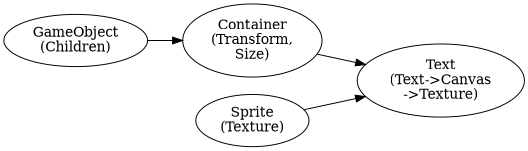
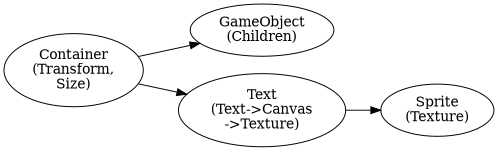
(160, 41) -> (164, 51)
(330, 104) -> (358, 110)
